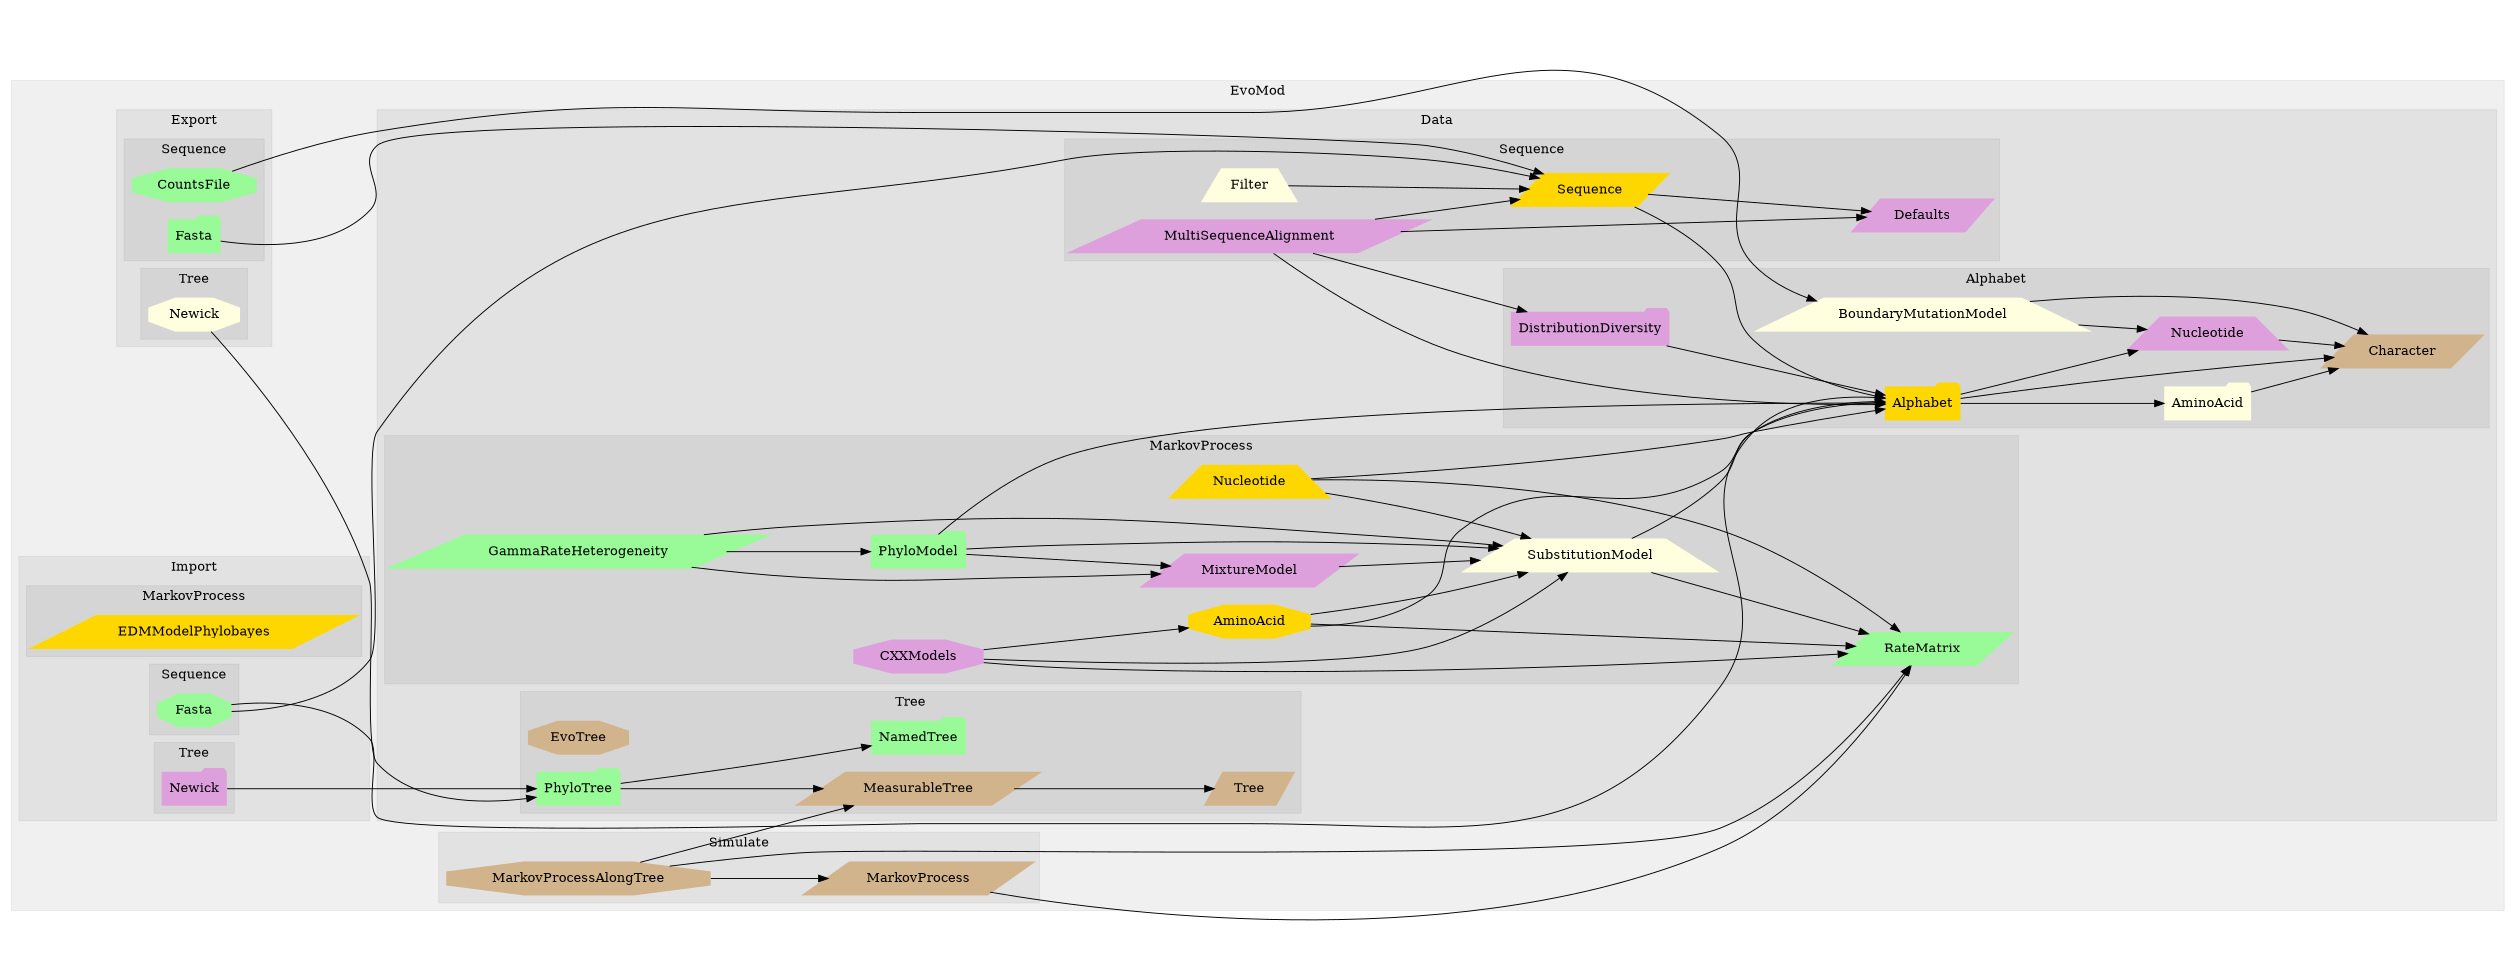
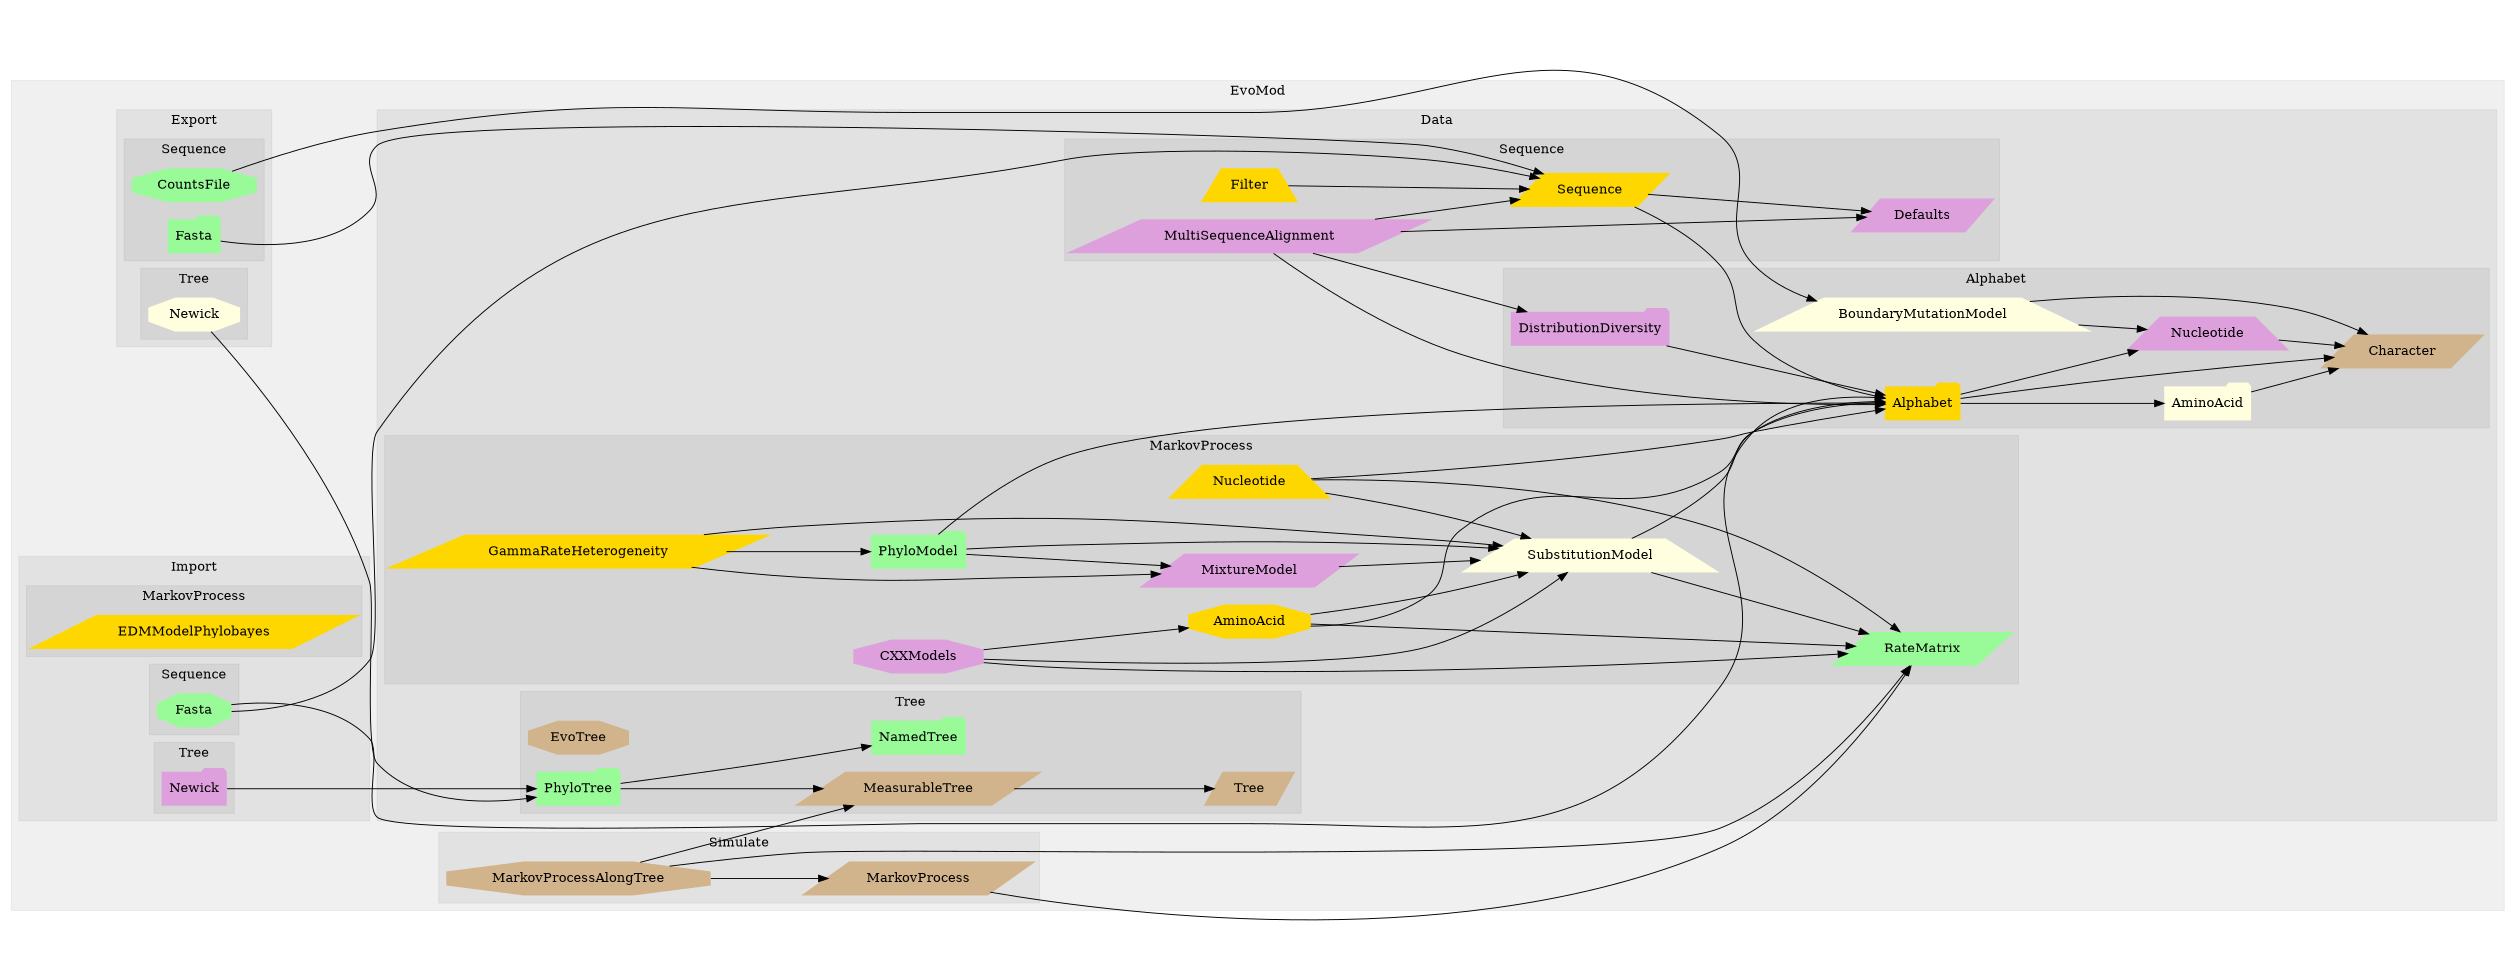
(1250, 185) -> (1250, 185)
(578, 552) -> (578, 552)
